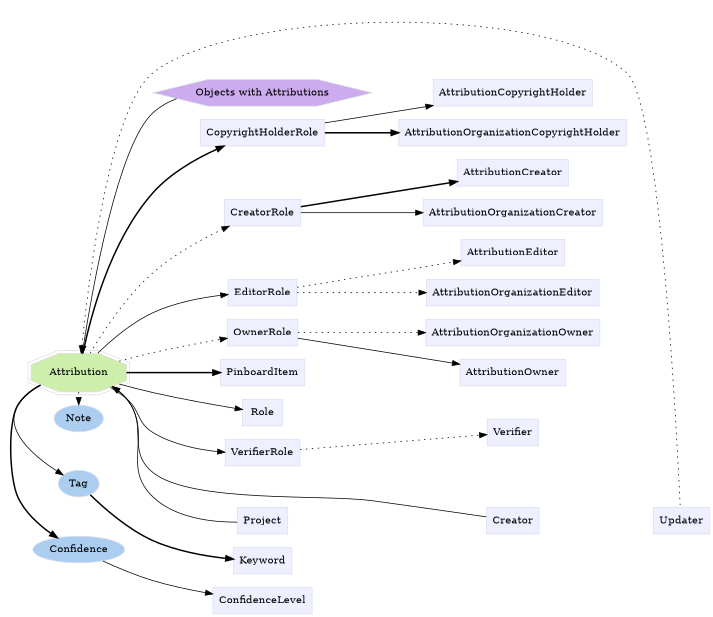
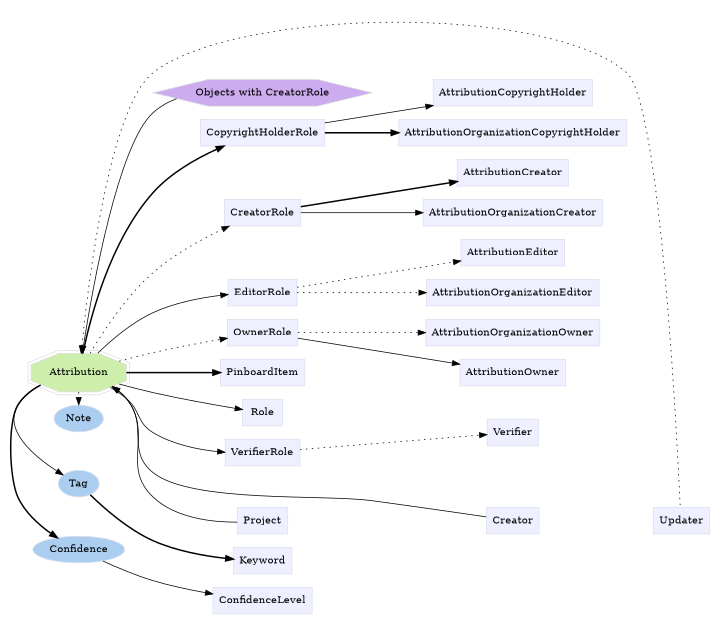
(263, 93) -> (263, 93)
